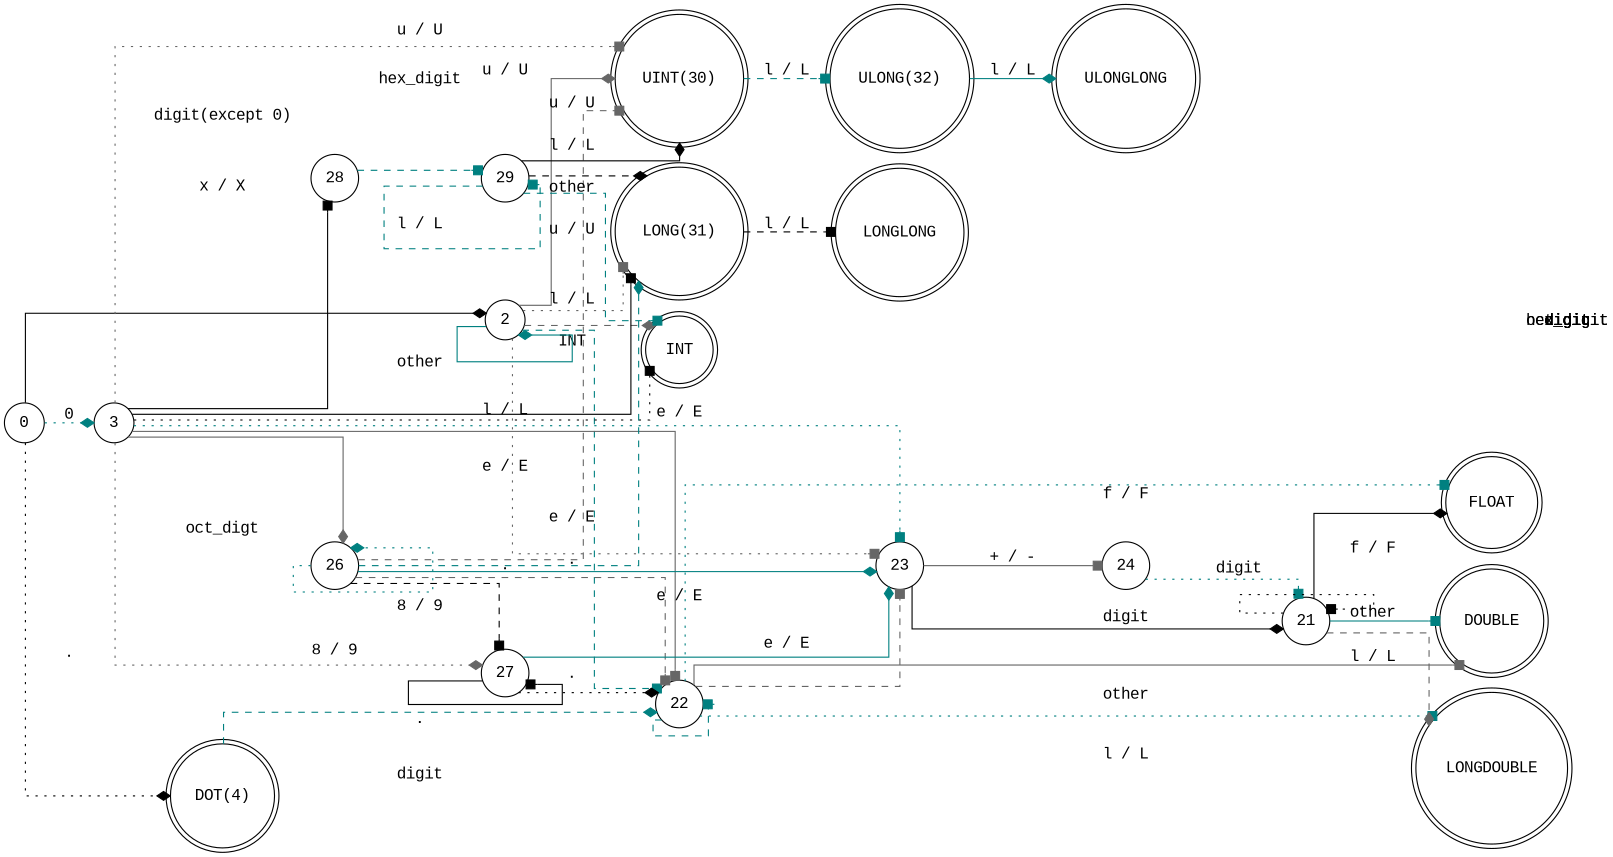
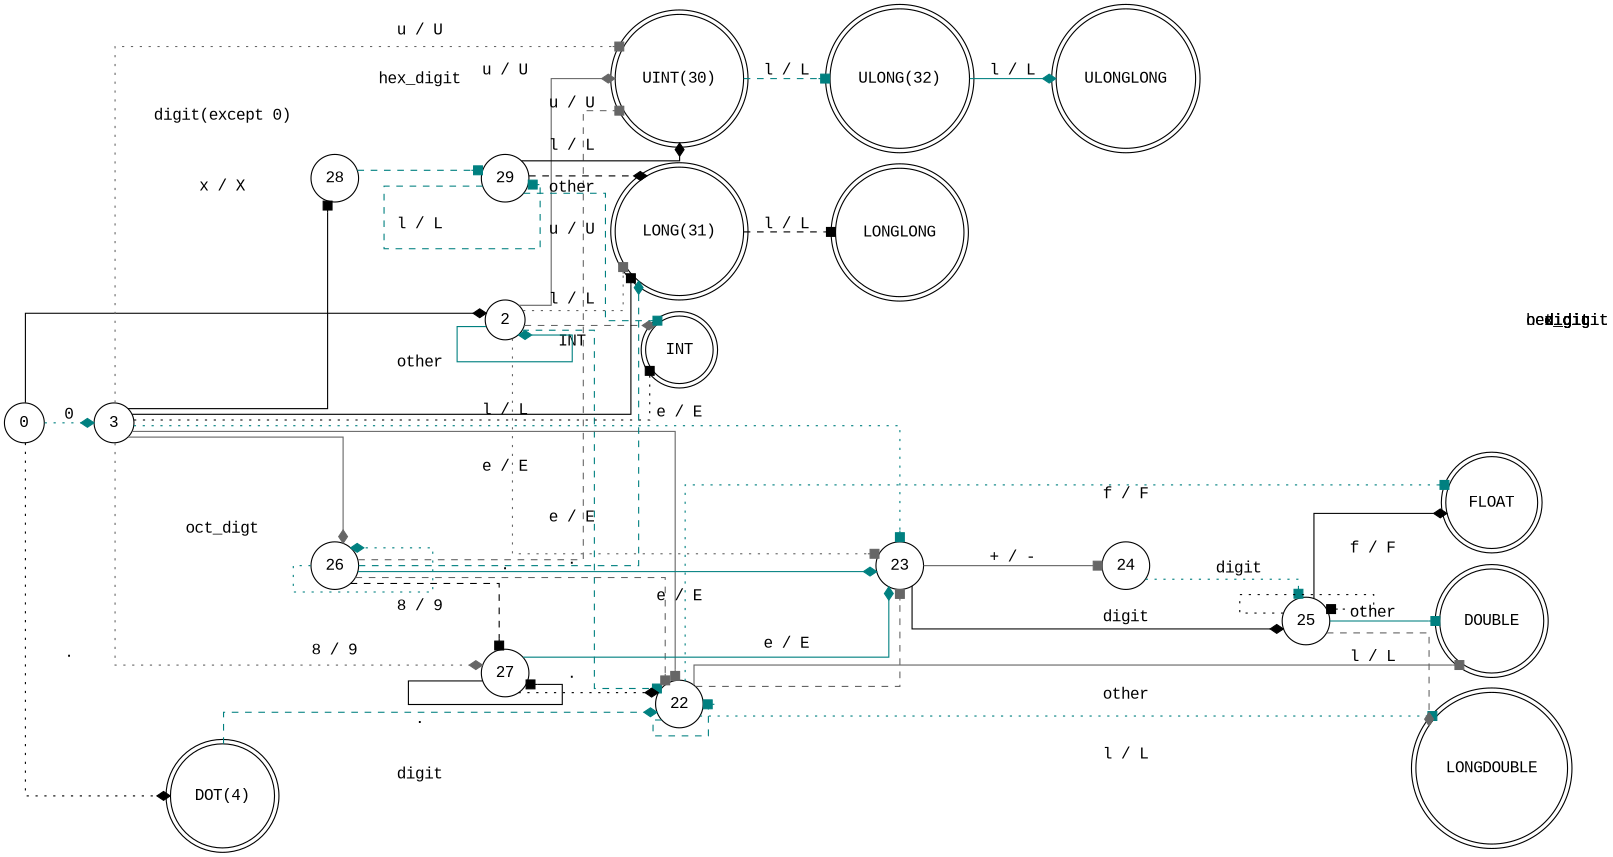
(1306, 621) -> (1306, 621)
